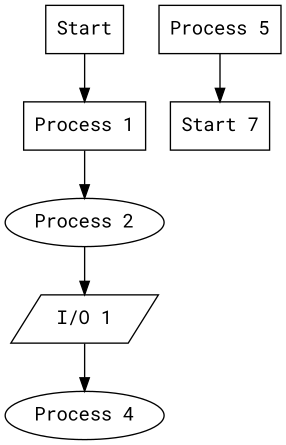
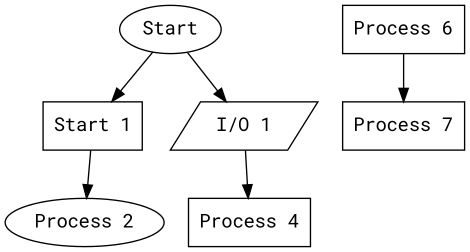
(85, 29) -> (170, 29)
(220, 29) -> (404, 29)
(85, 126) -> (93, 126)
(220, 126) -> (404, 126)
(85, 264) -> (203, 72)
(85, 415) -> (249, 222)
